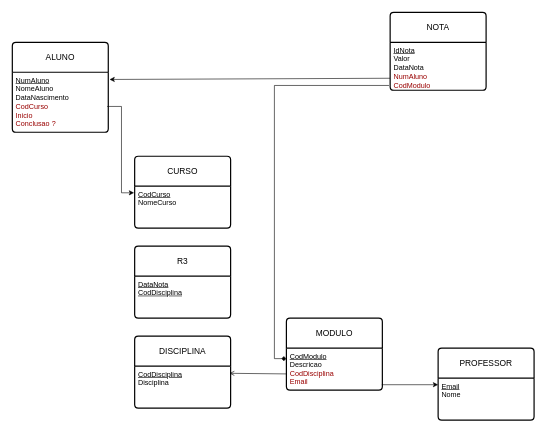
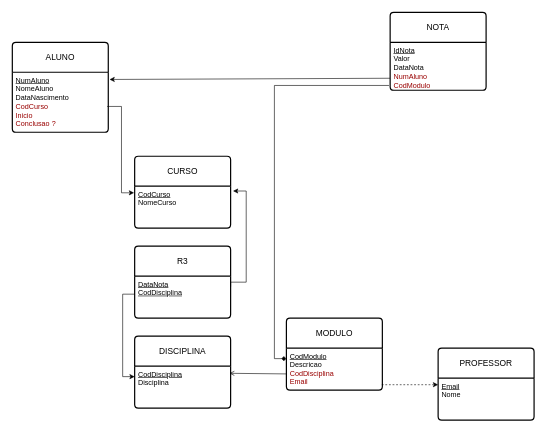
none -> (238, 191)
none -> (123, 339)
(408, 385) -> (408, 385)
